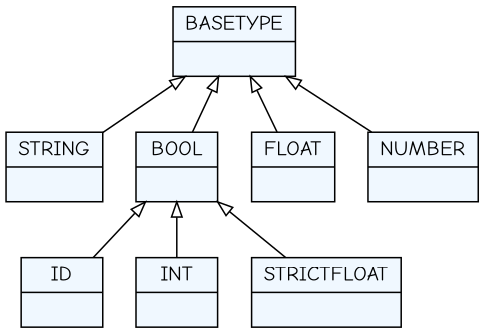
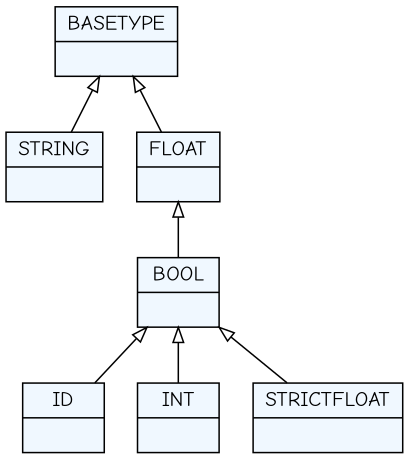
(202, 111) -> (178, 237)
(423, 167) -> none
